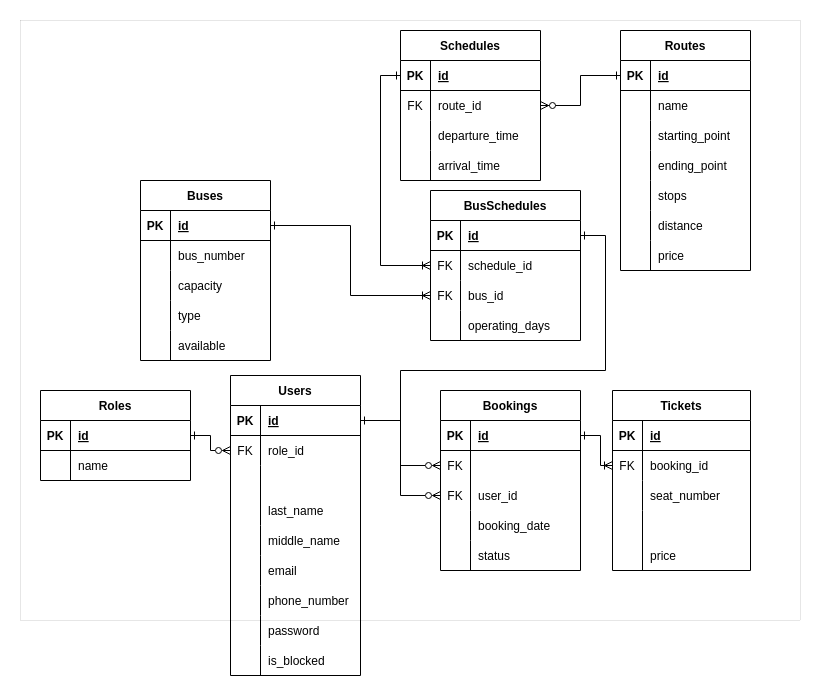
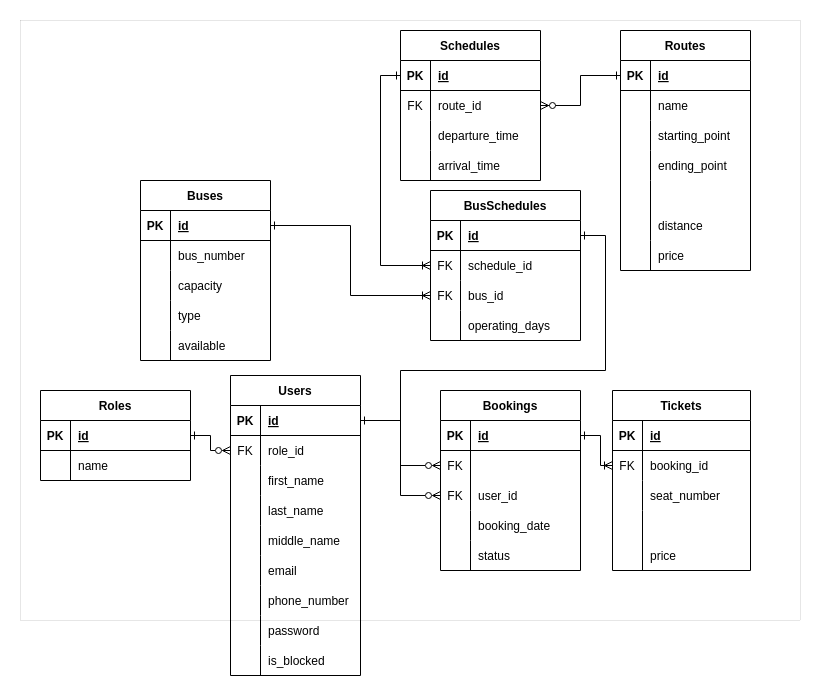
(701, 196) -> none
none -> (311, 481)
